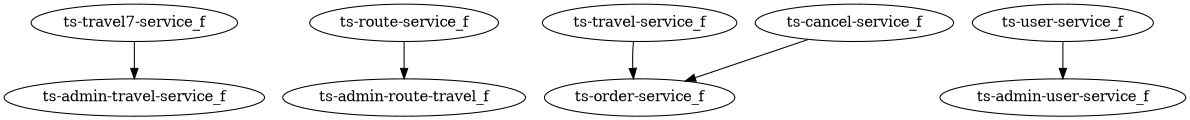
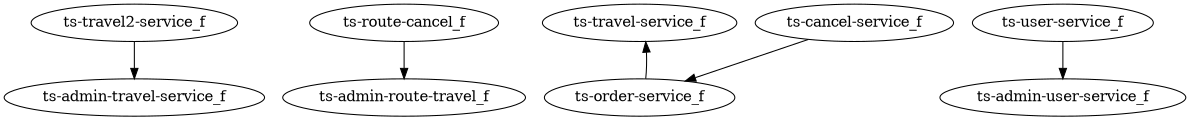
(134, 23) -> (134, 23)
(404, 23) -> (404, 23)
(633, 55) -> (647, 65)
